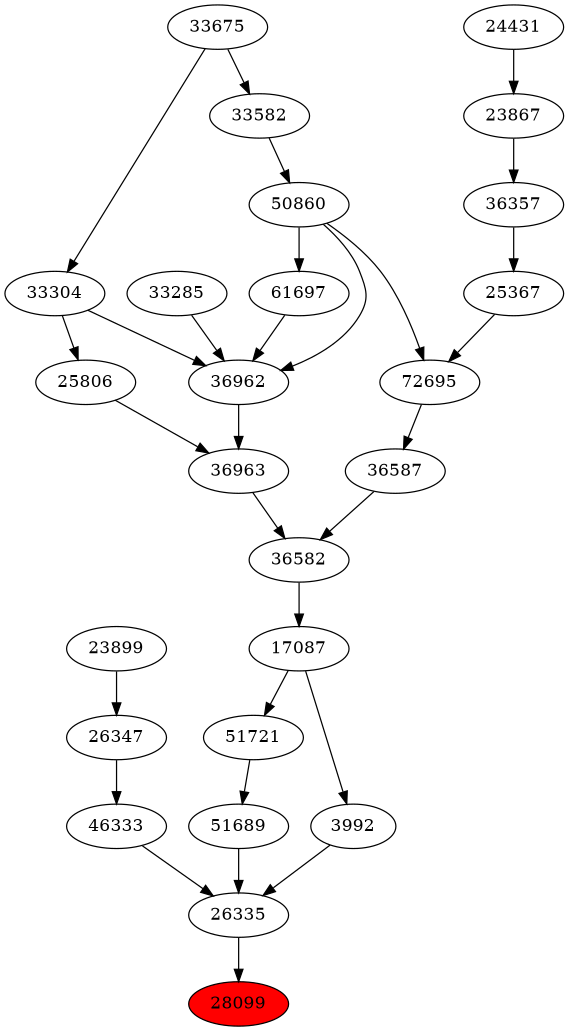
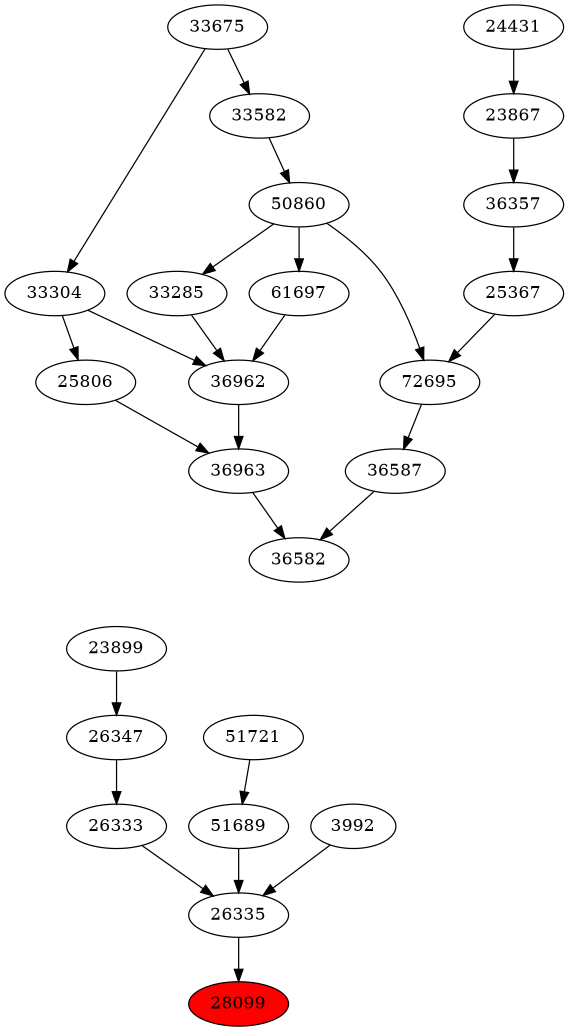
(364, 306) -> (243, 245)
(299, 649) -> none
(117, 826) -> (117, 826)
